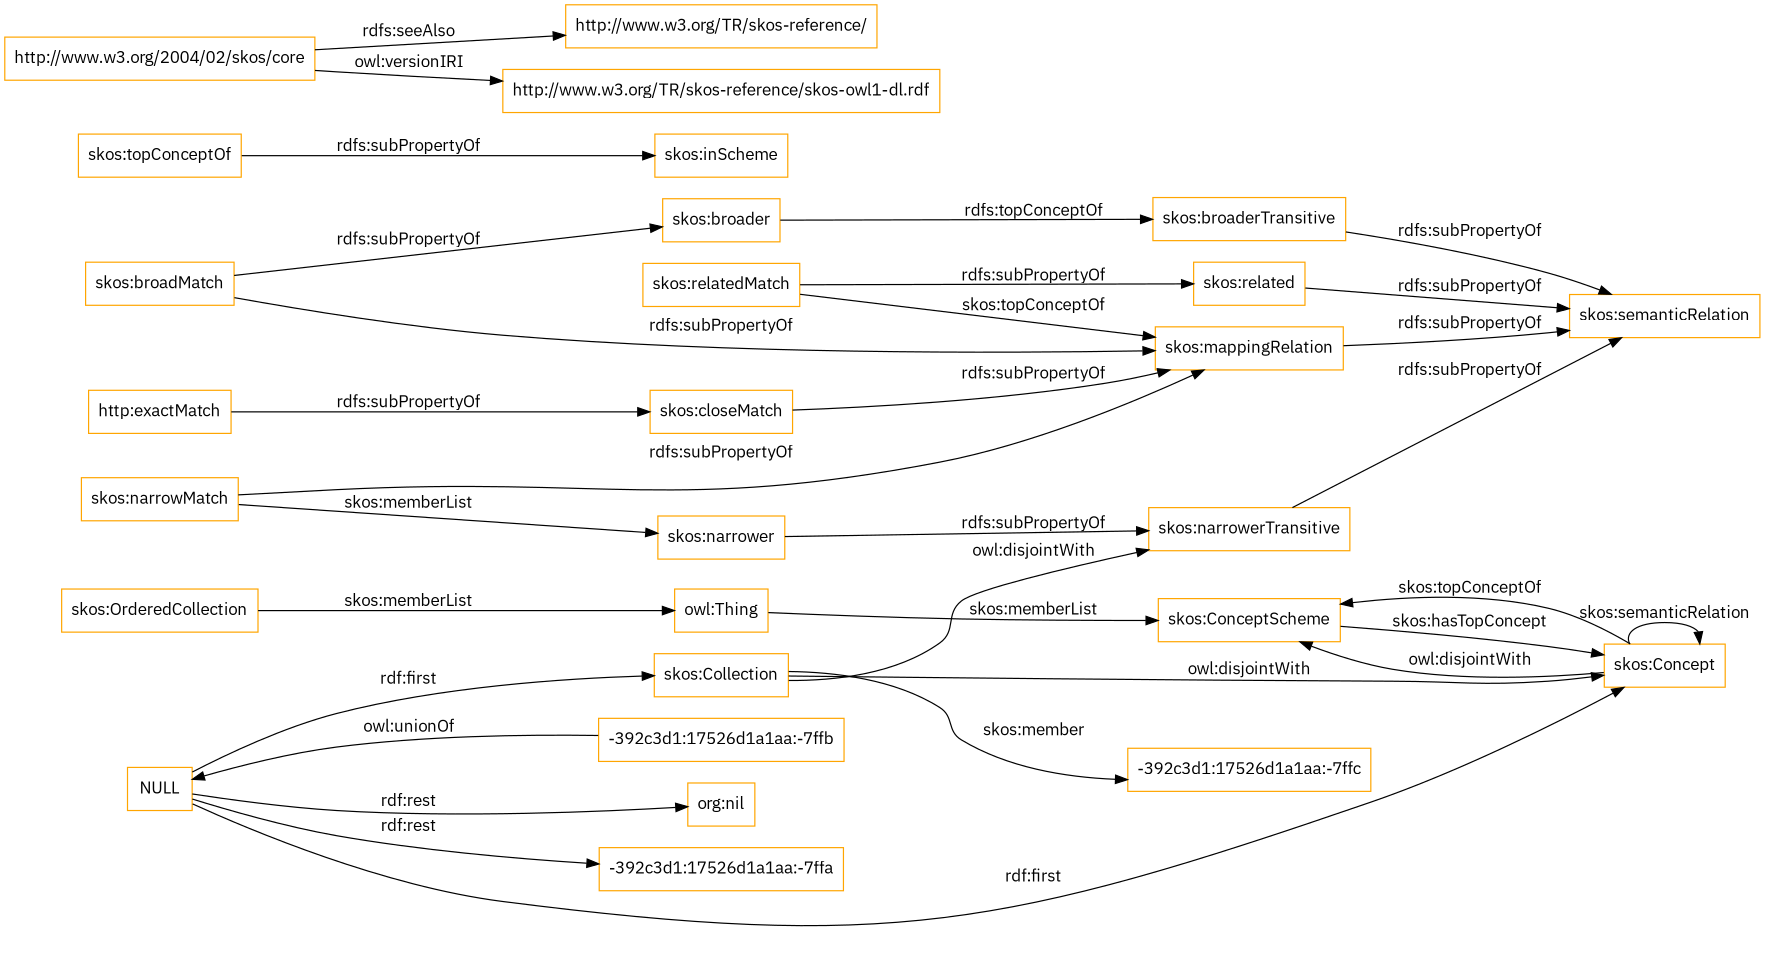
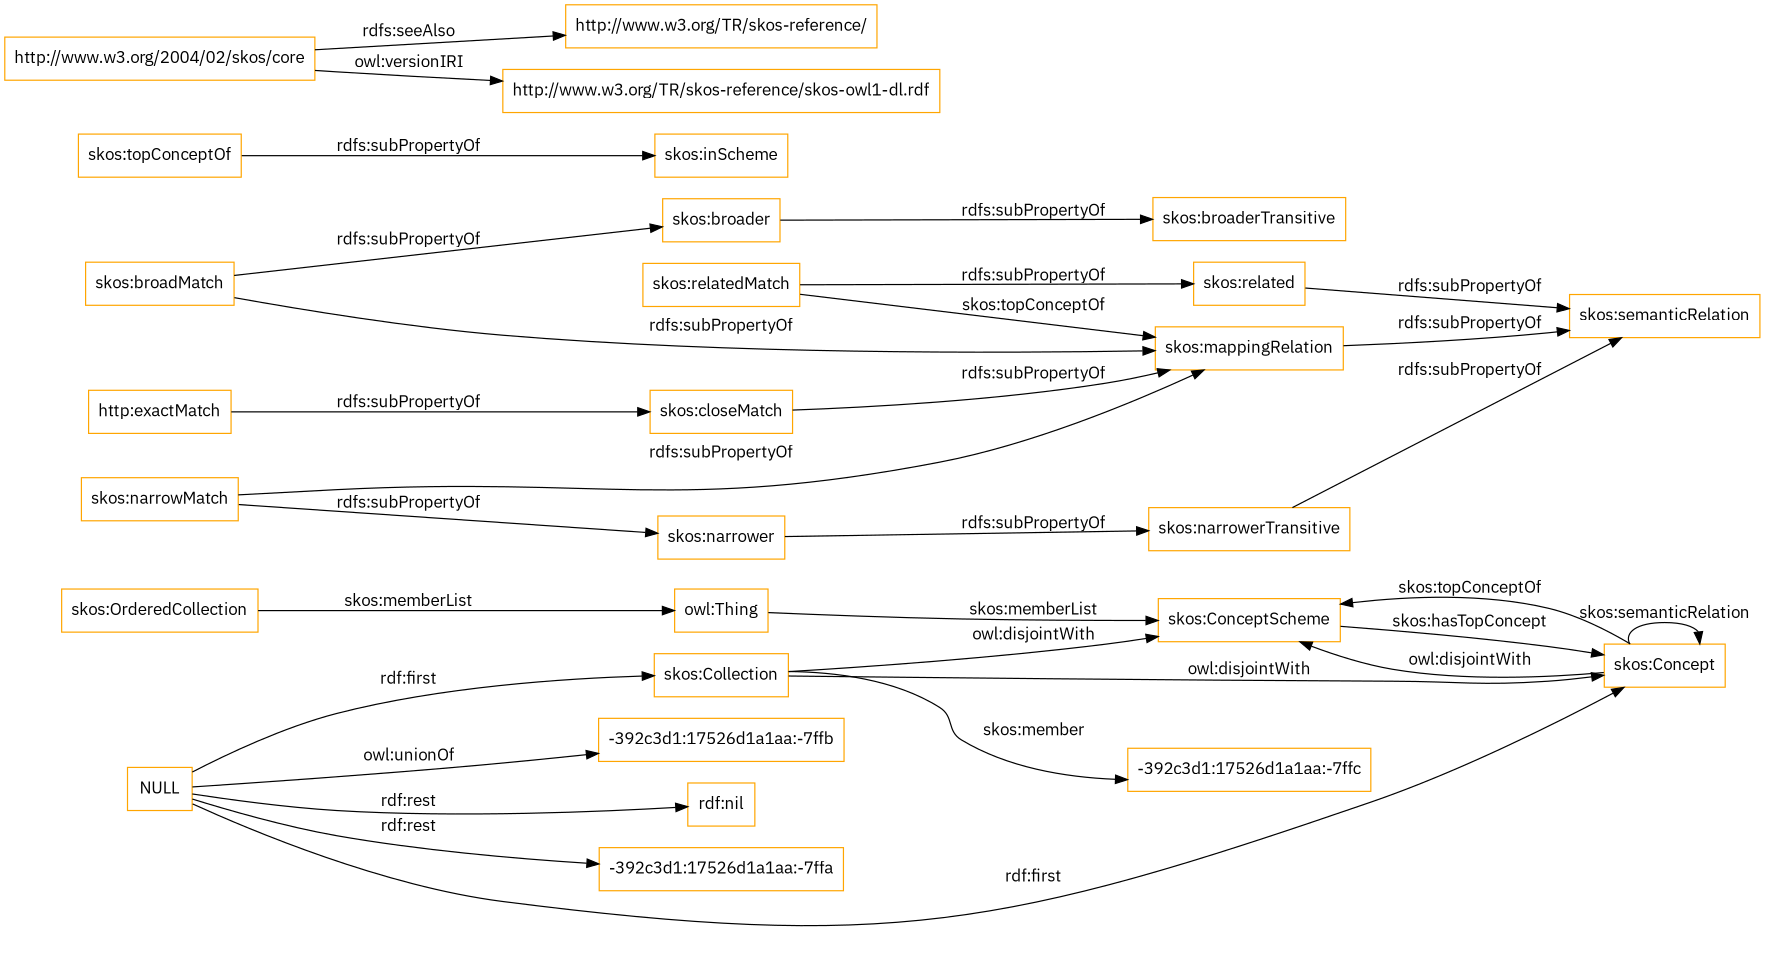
(1034, 211) -> (1034, 211)
(1474, 255) -> none
(409, 503) -> (409, 503)
(954, 610) -> (968, 658)
(399, 741) -> (390, 773)
(721, 805) -> (721, 805)
